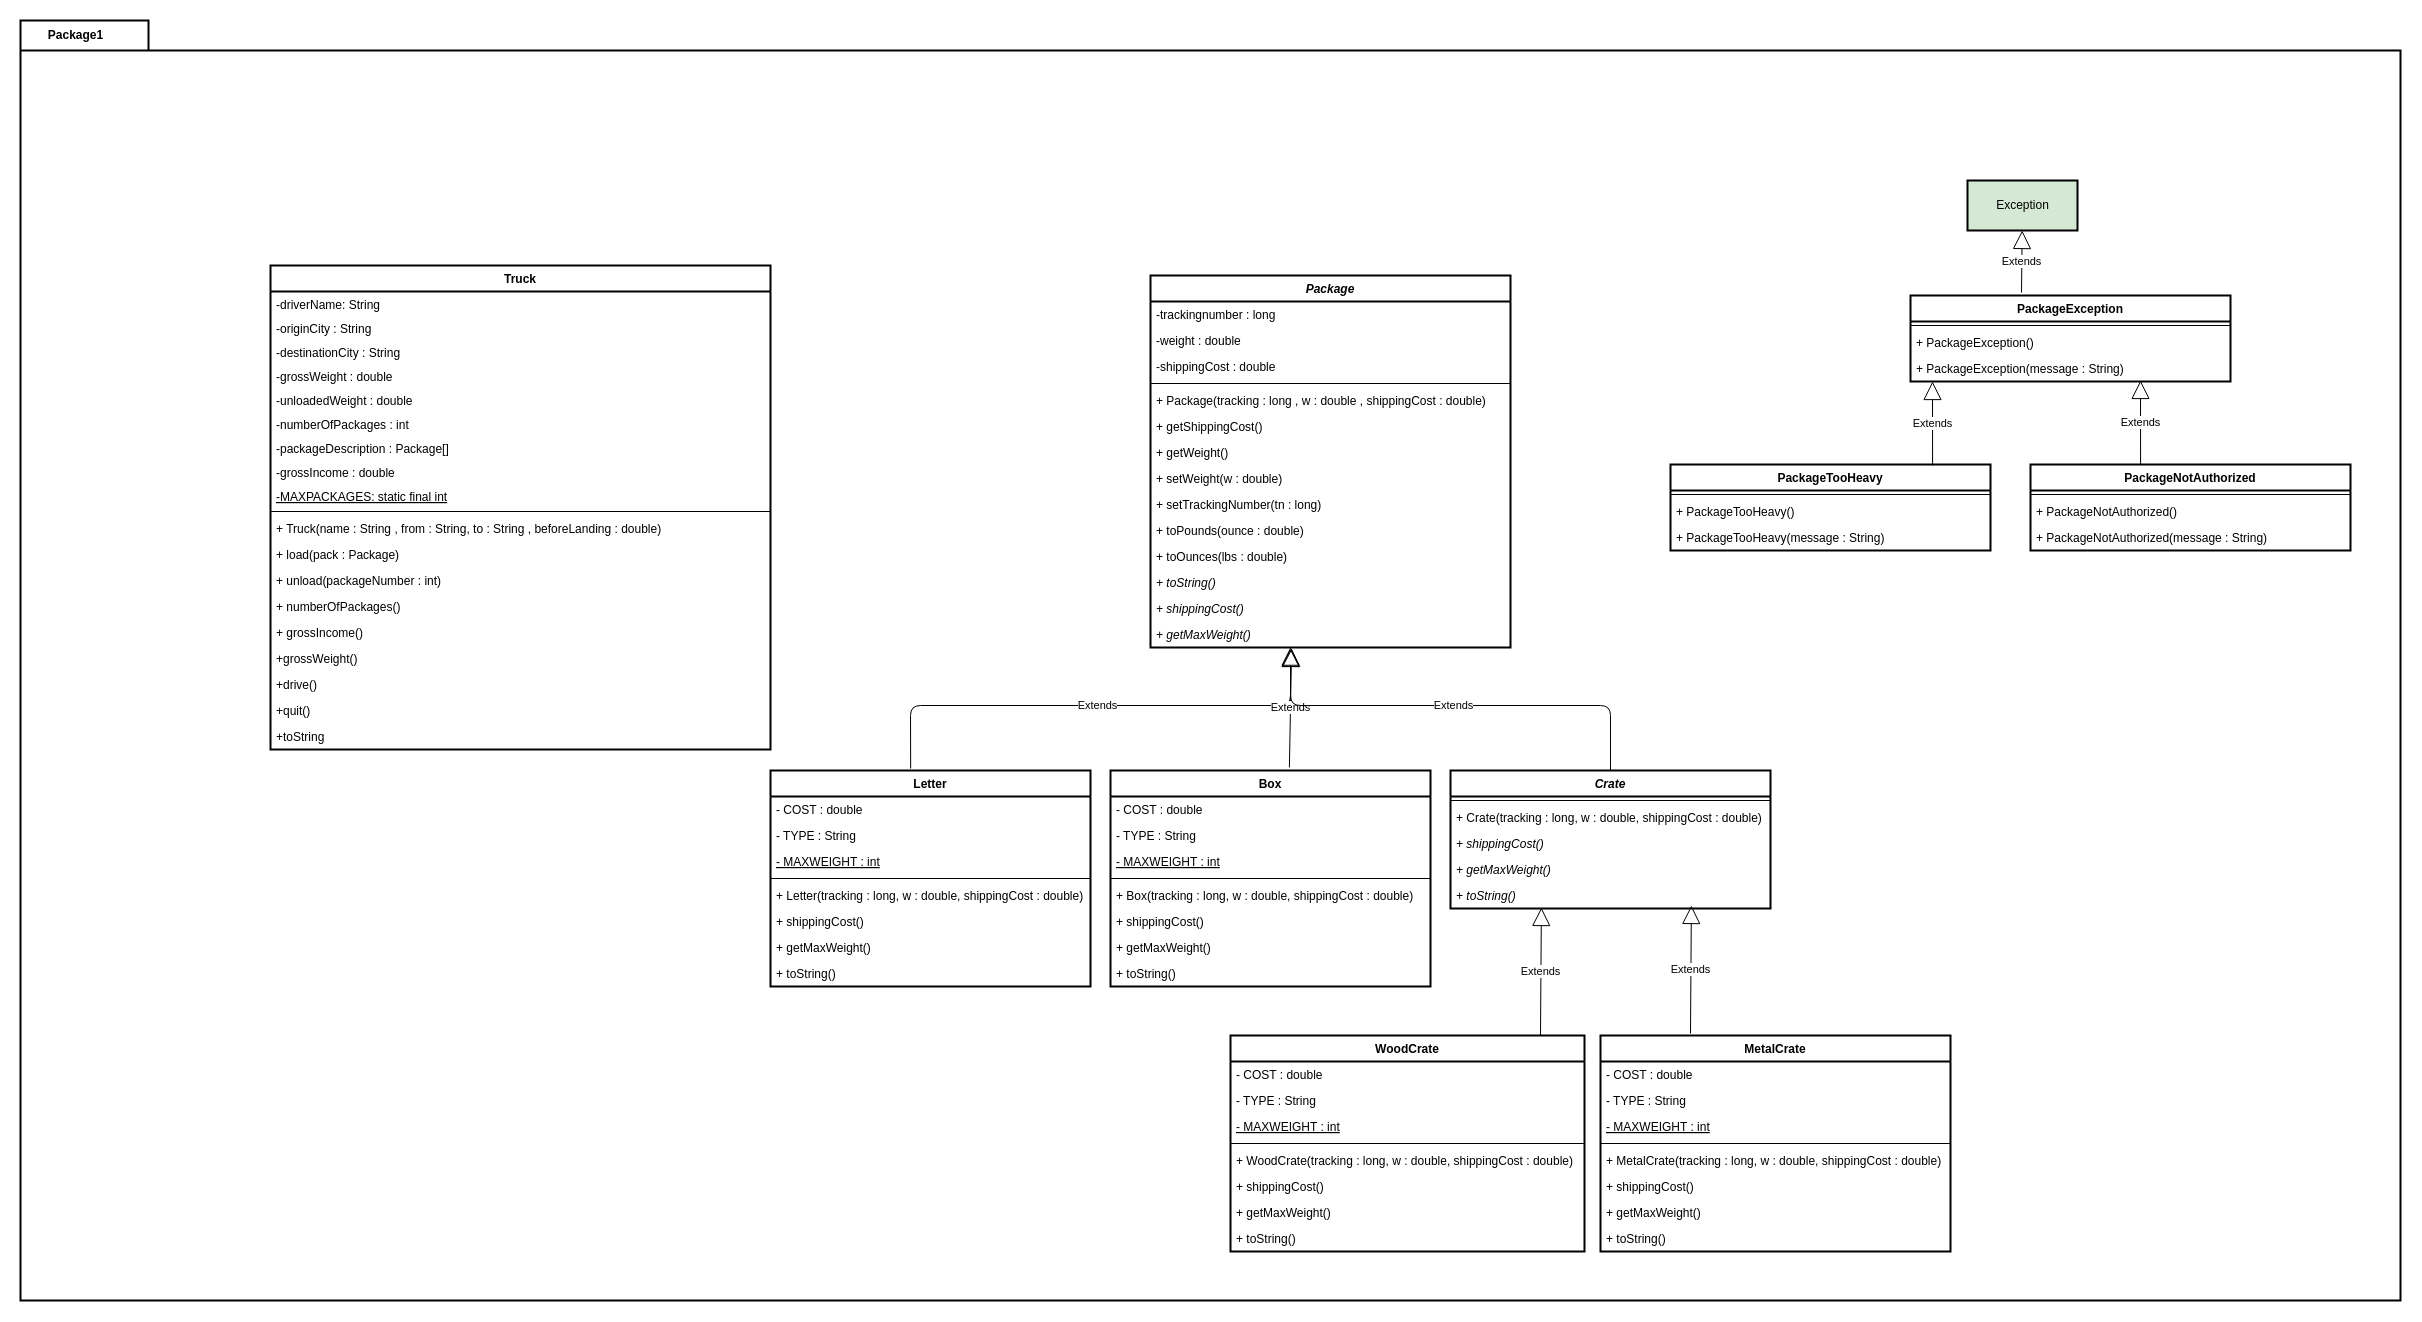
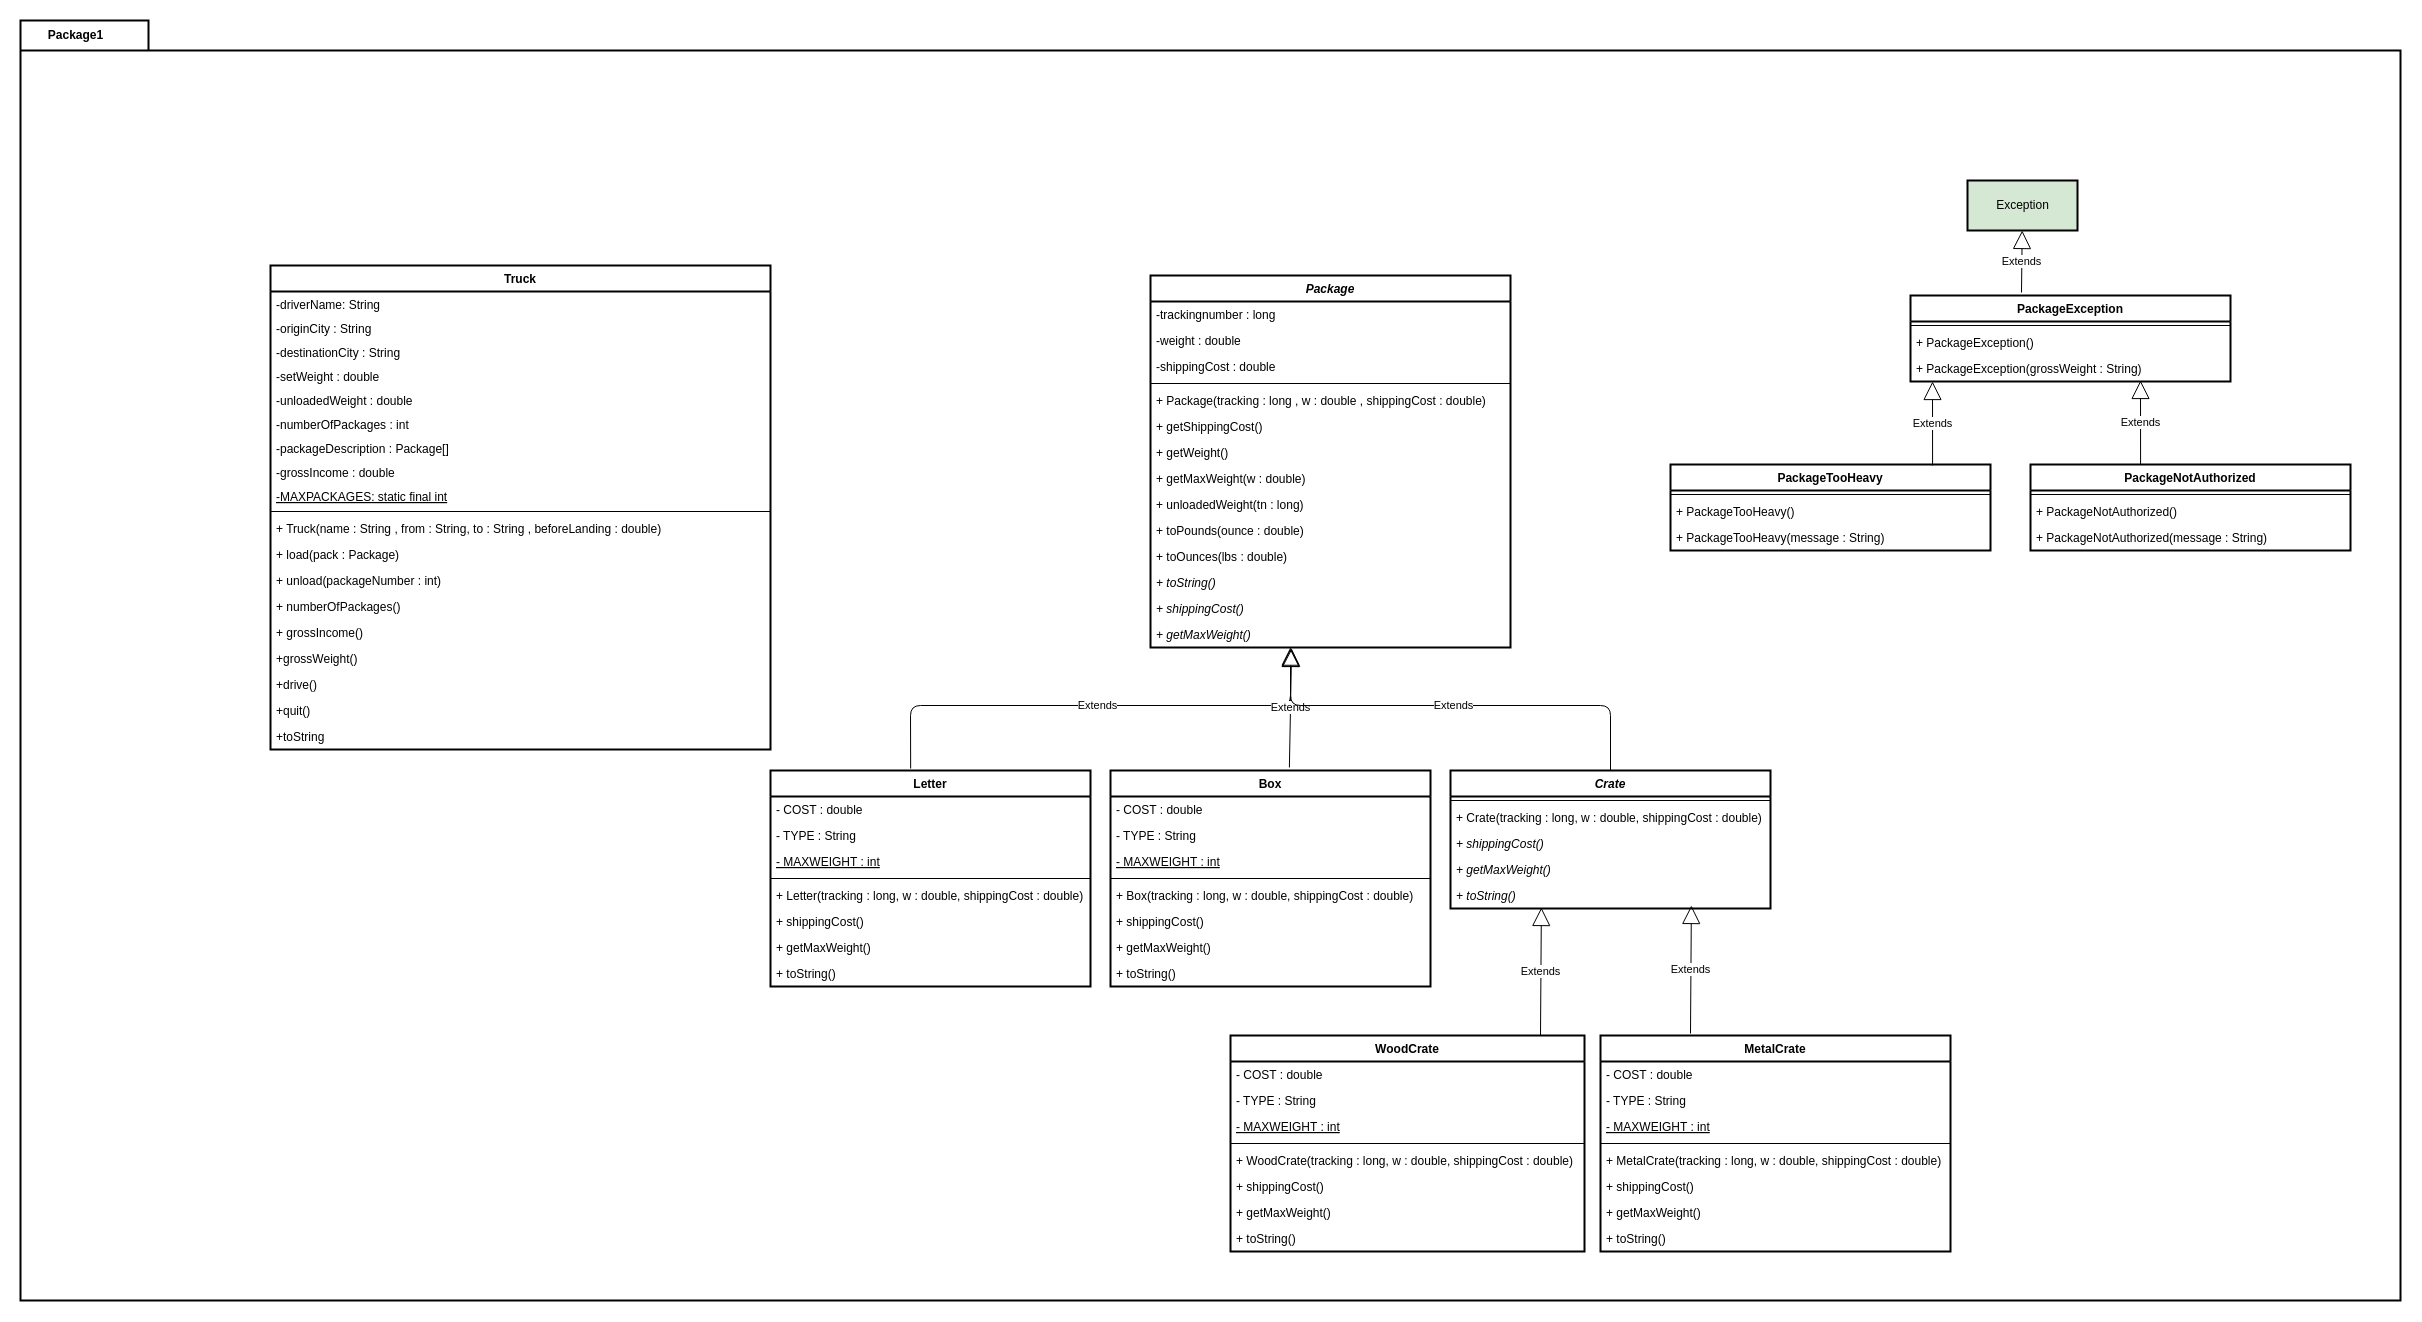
(2028, 369) -> (2039, 369)
(339, 377) -> (332, 377)
(1224, 479) -> (1234, 479)
(1247, 505) -> (1236, 505)
